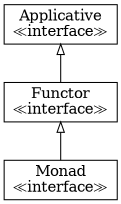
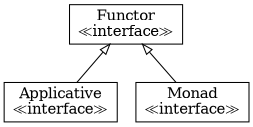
(61, 68) -> (90, 67)
